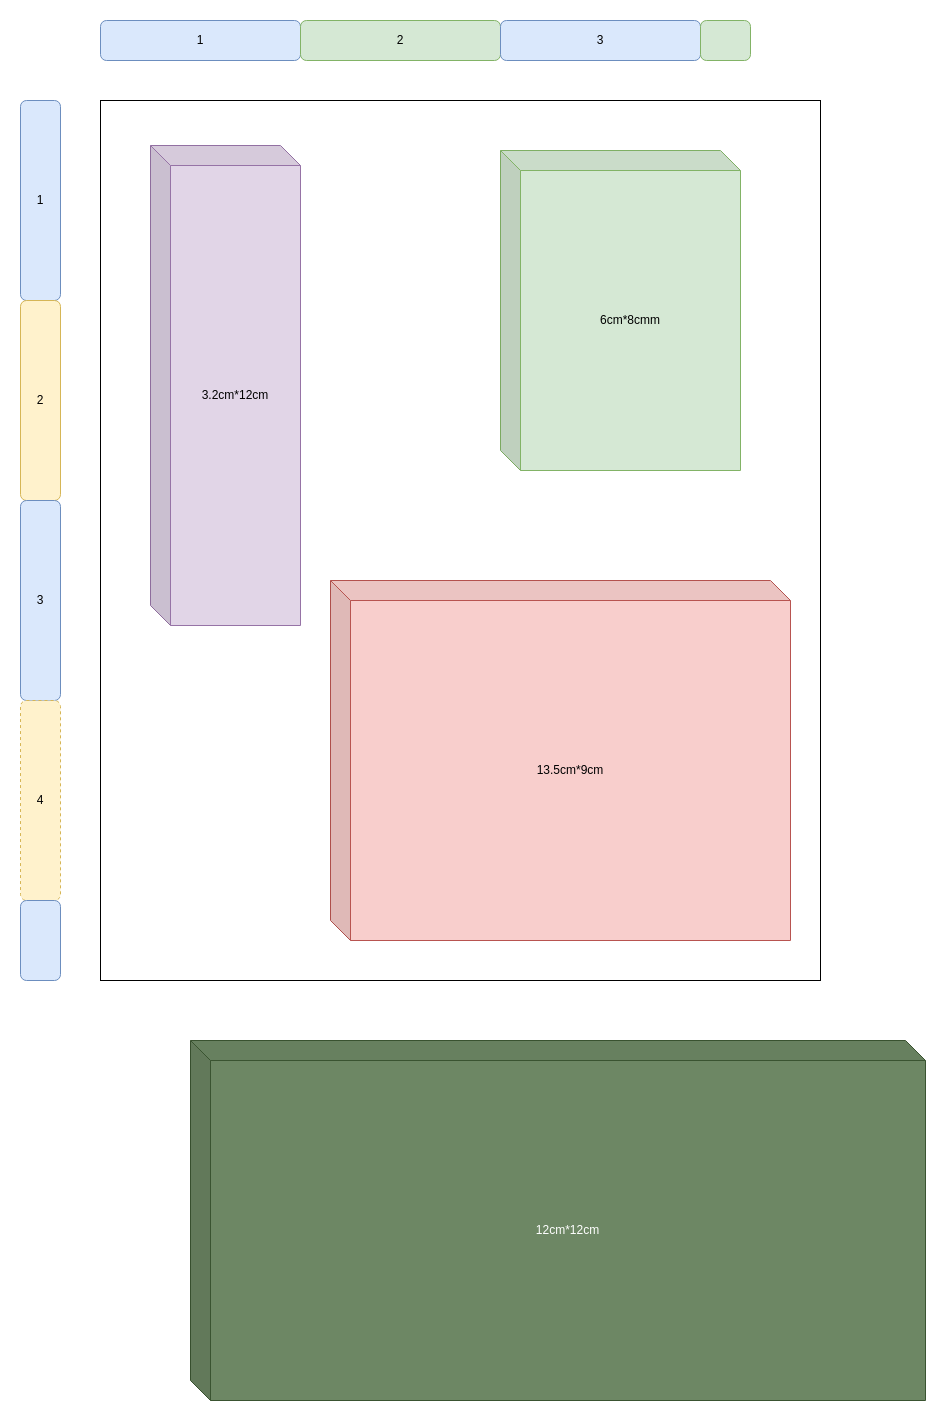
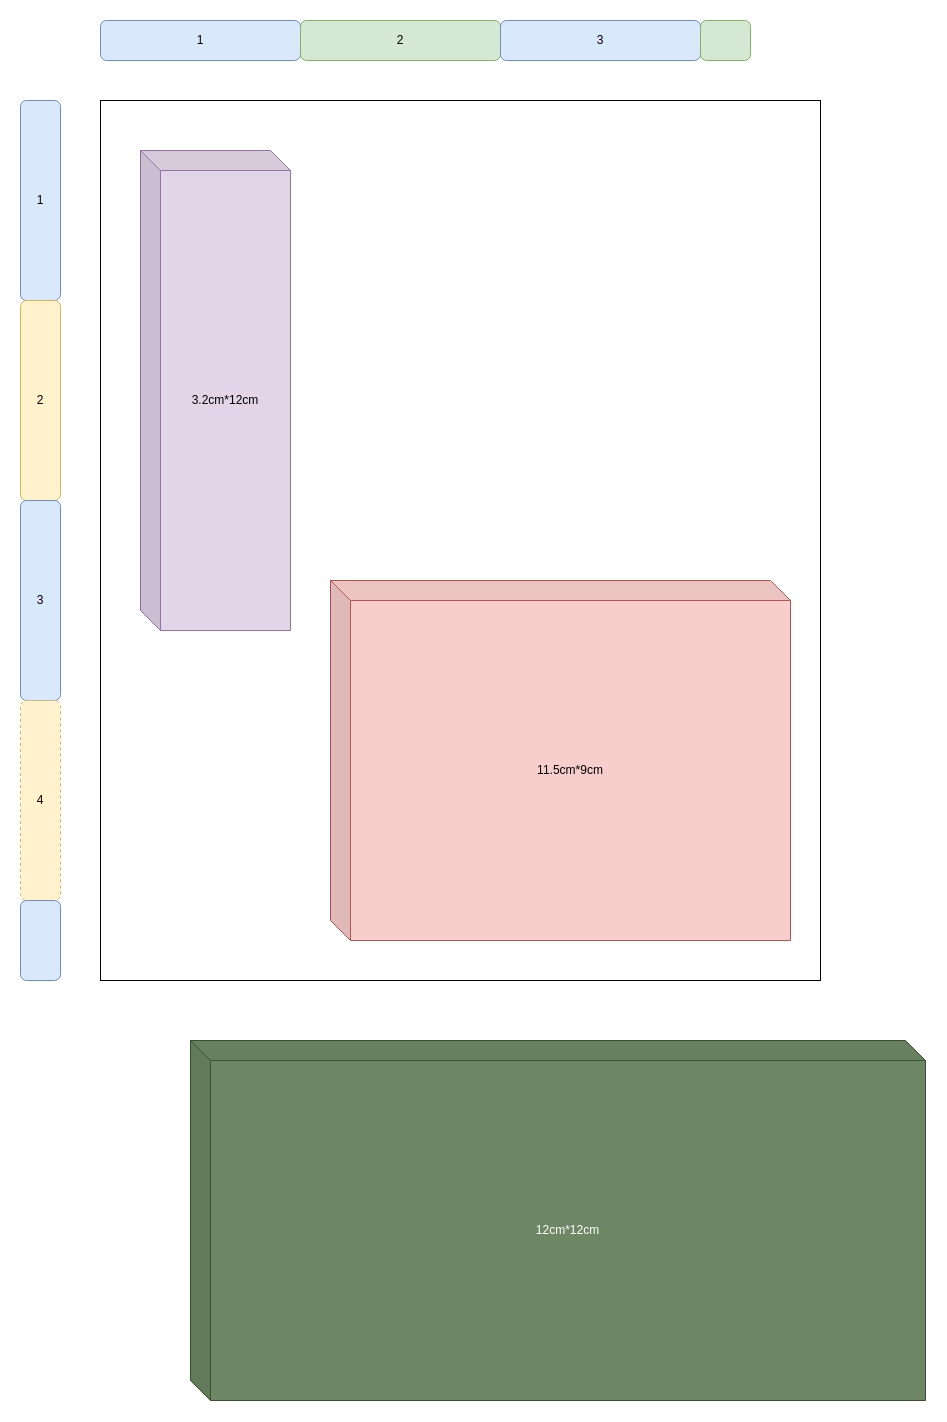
(621, 311) -> none
(226, 386) -> (216, 391)
(571, 771) -> (571, 771)
